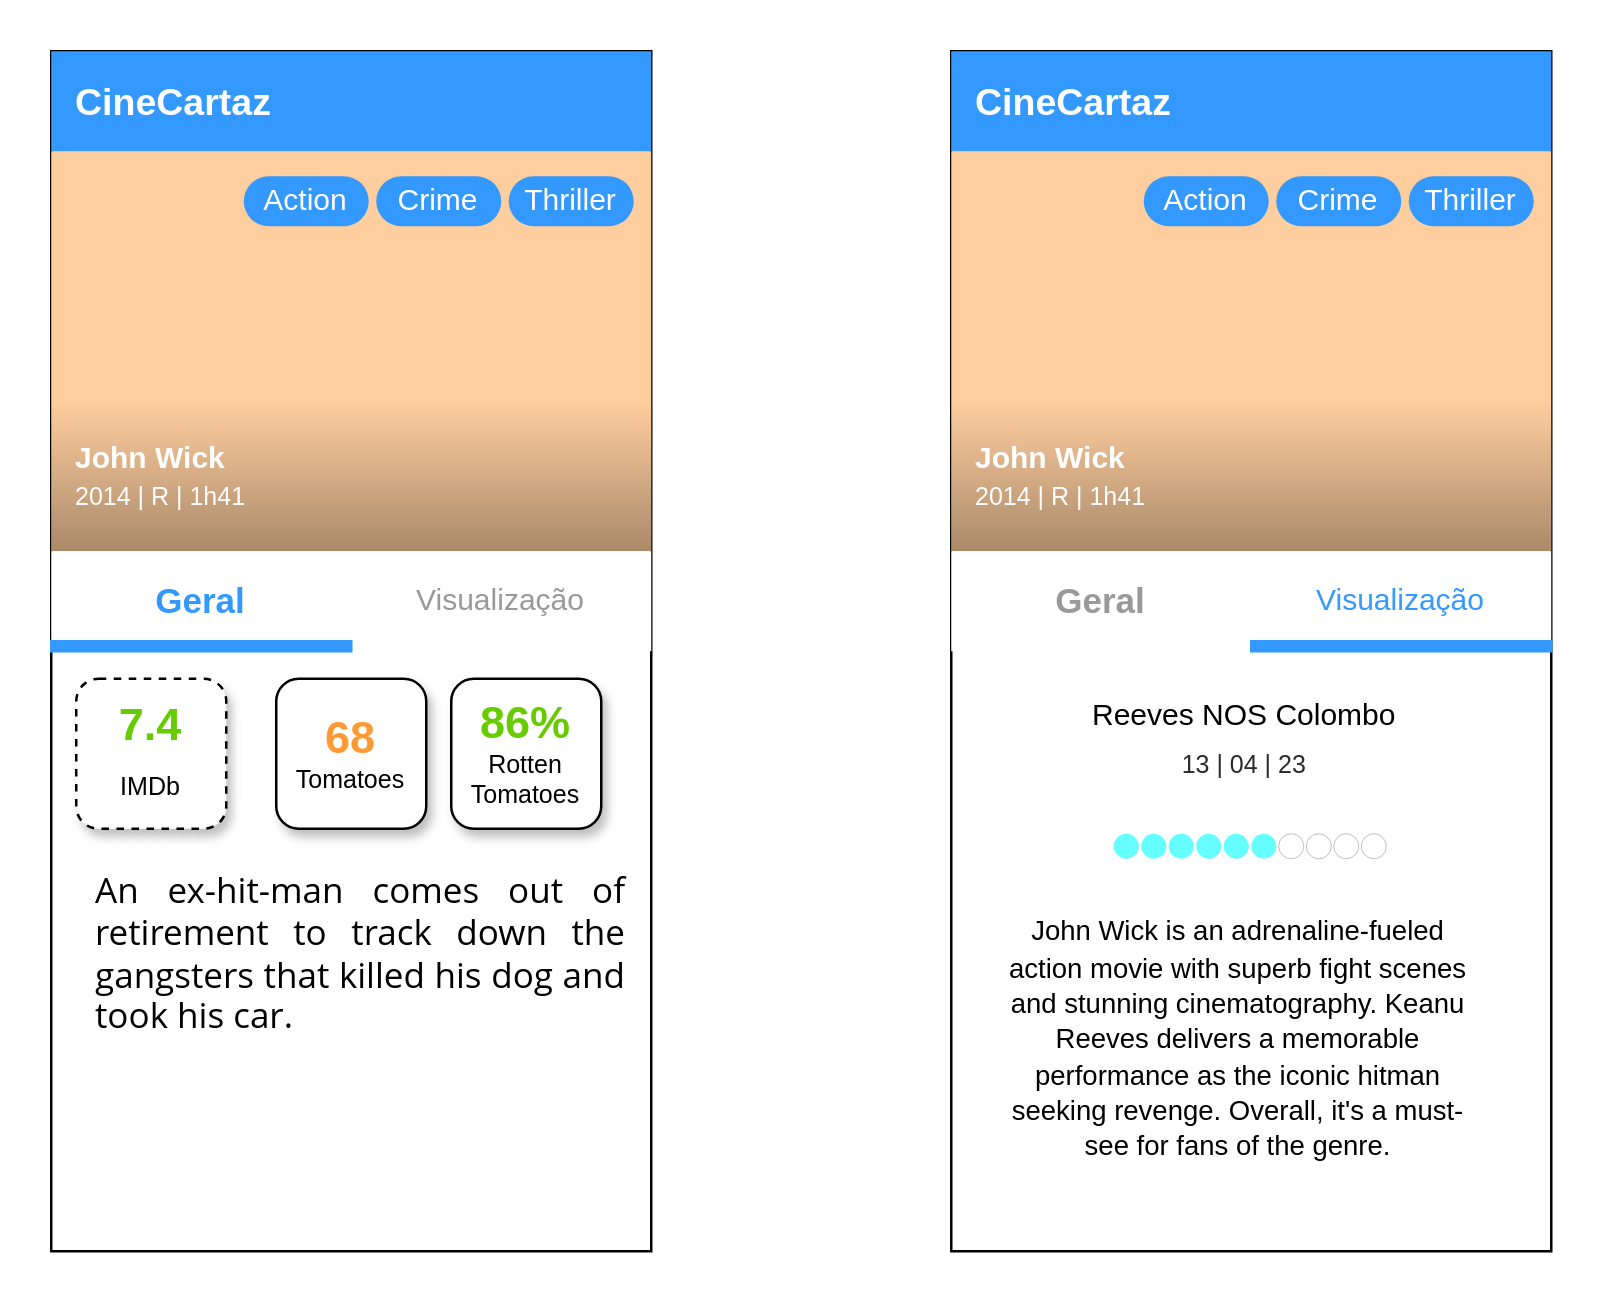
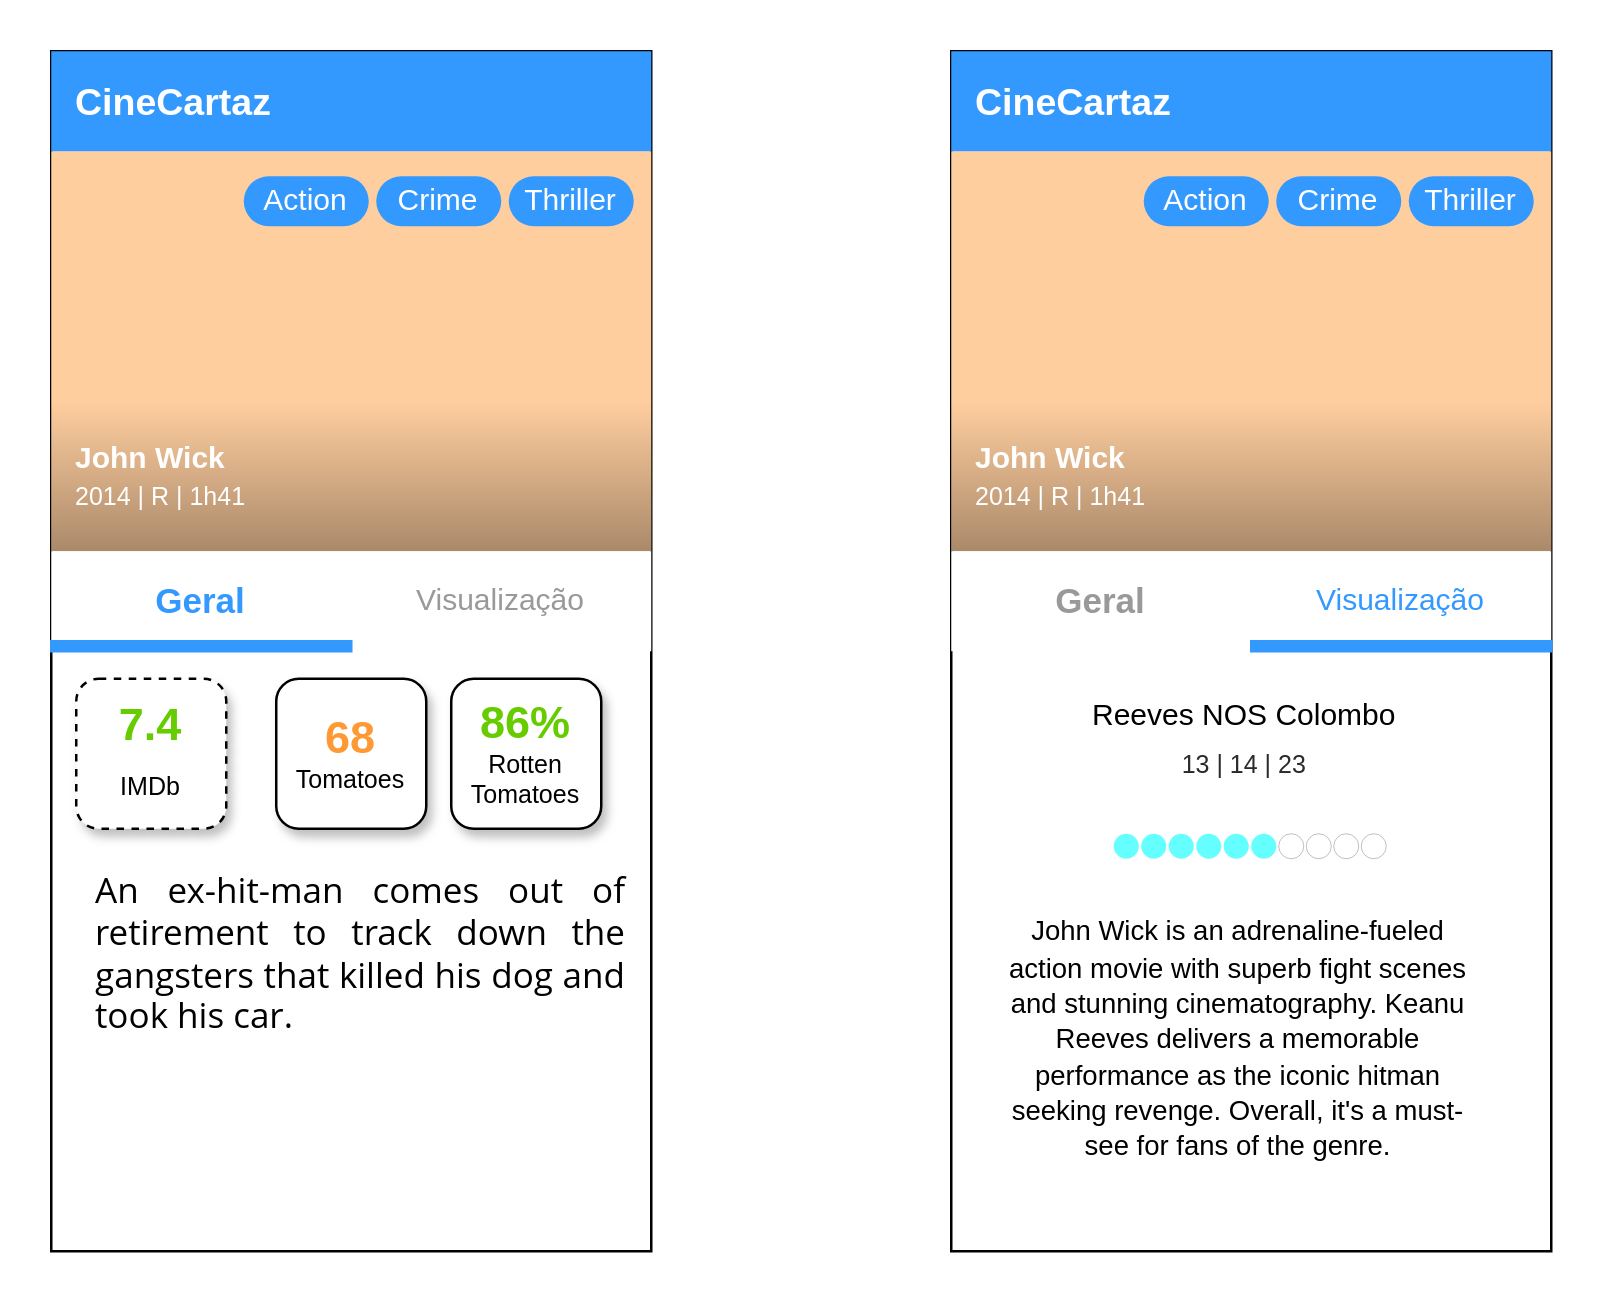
(1245, 764) -> (1245, 764)
